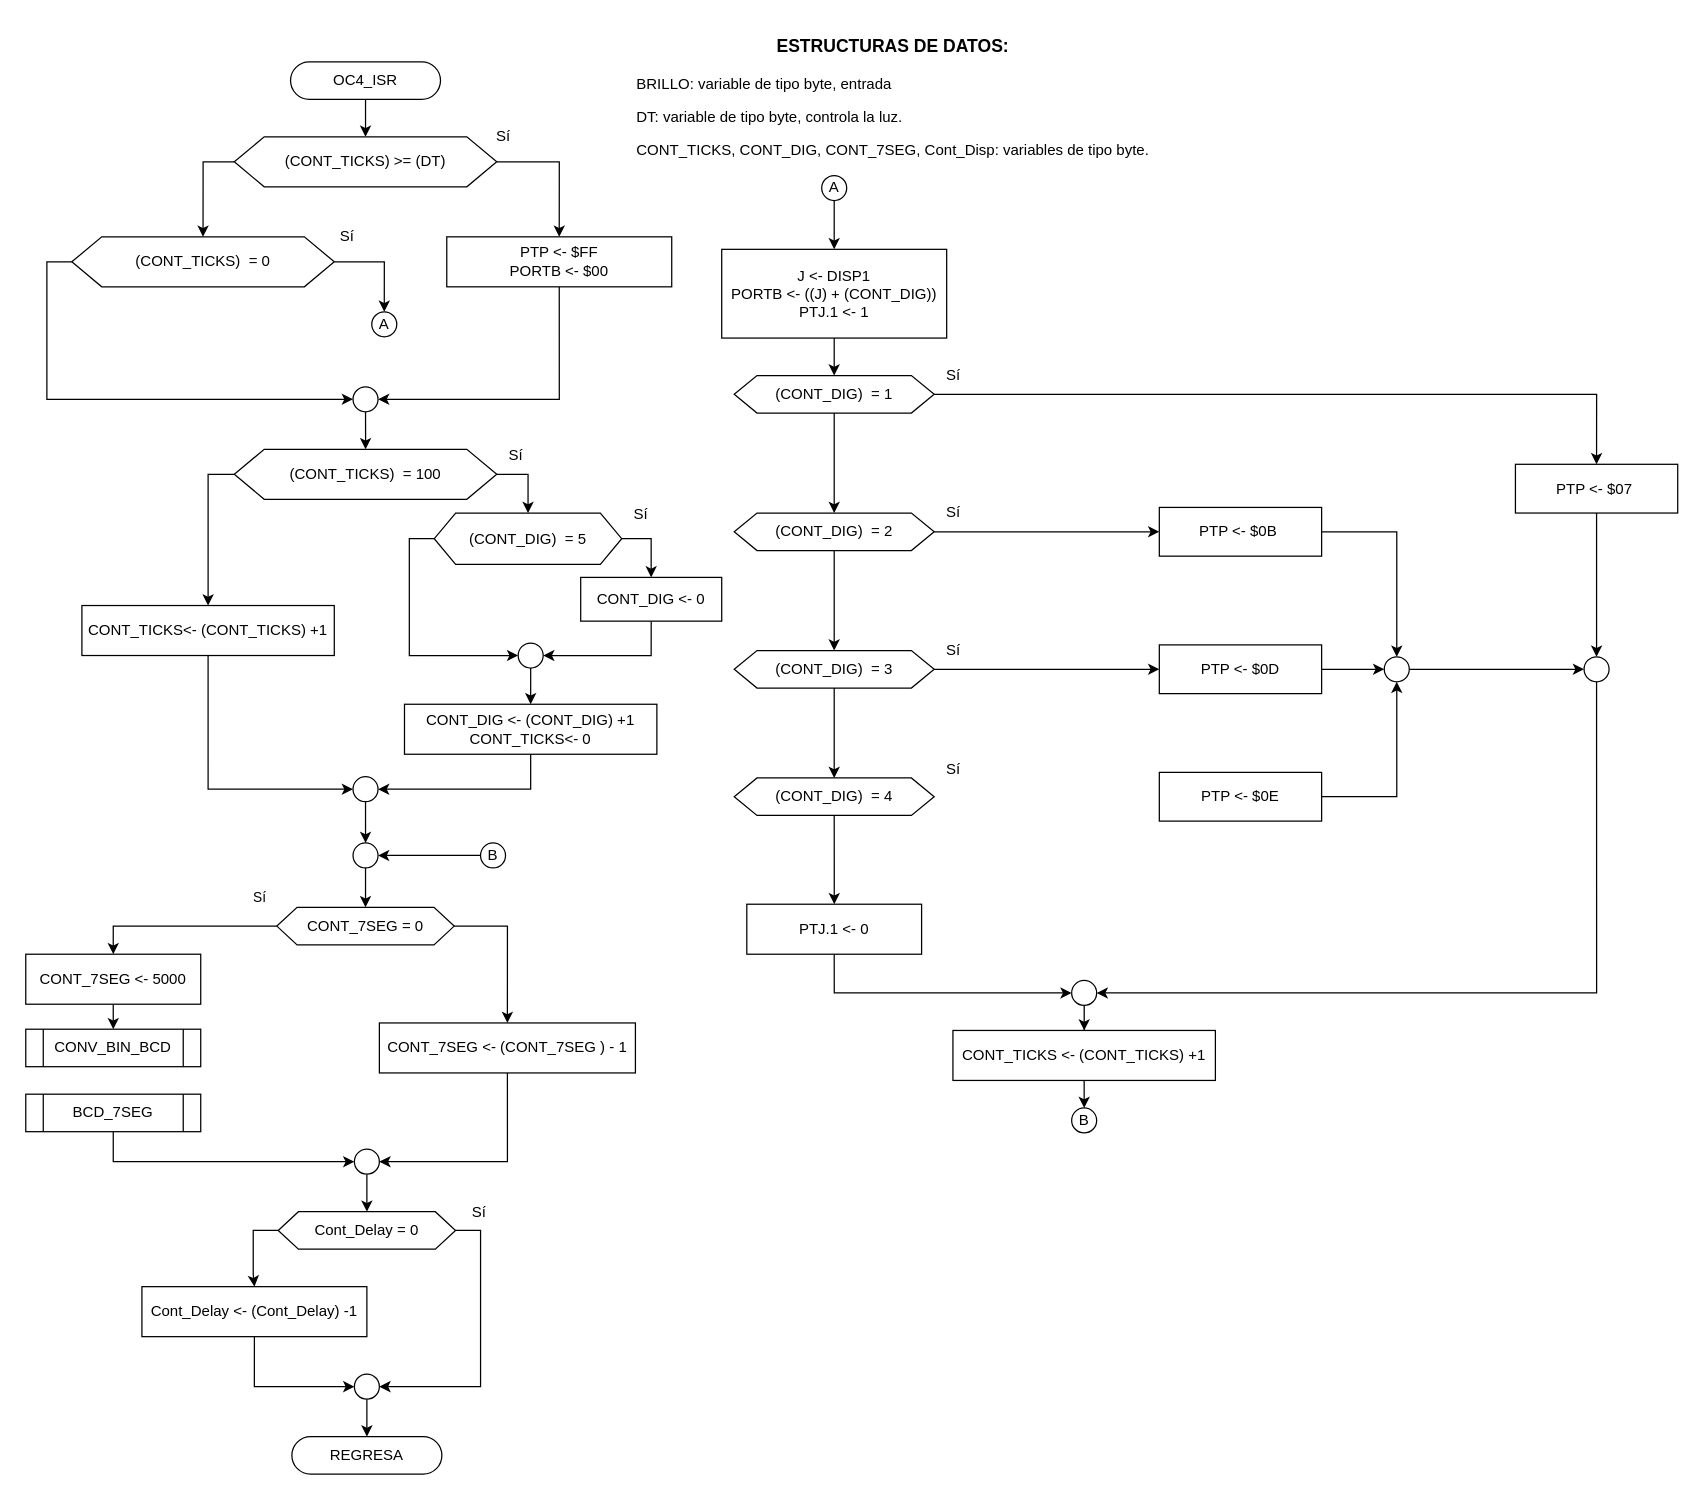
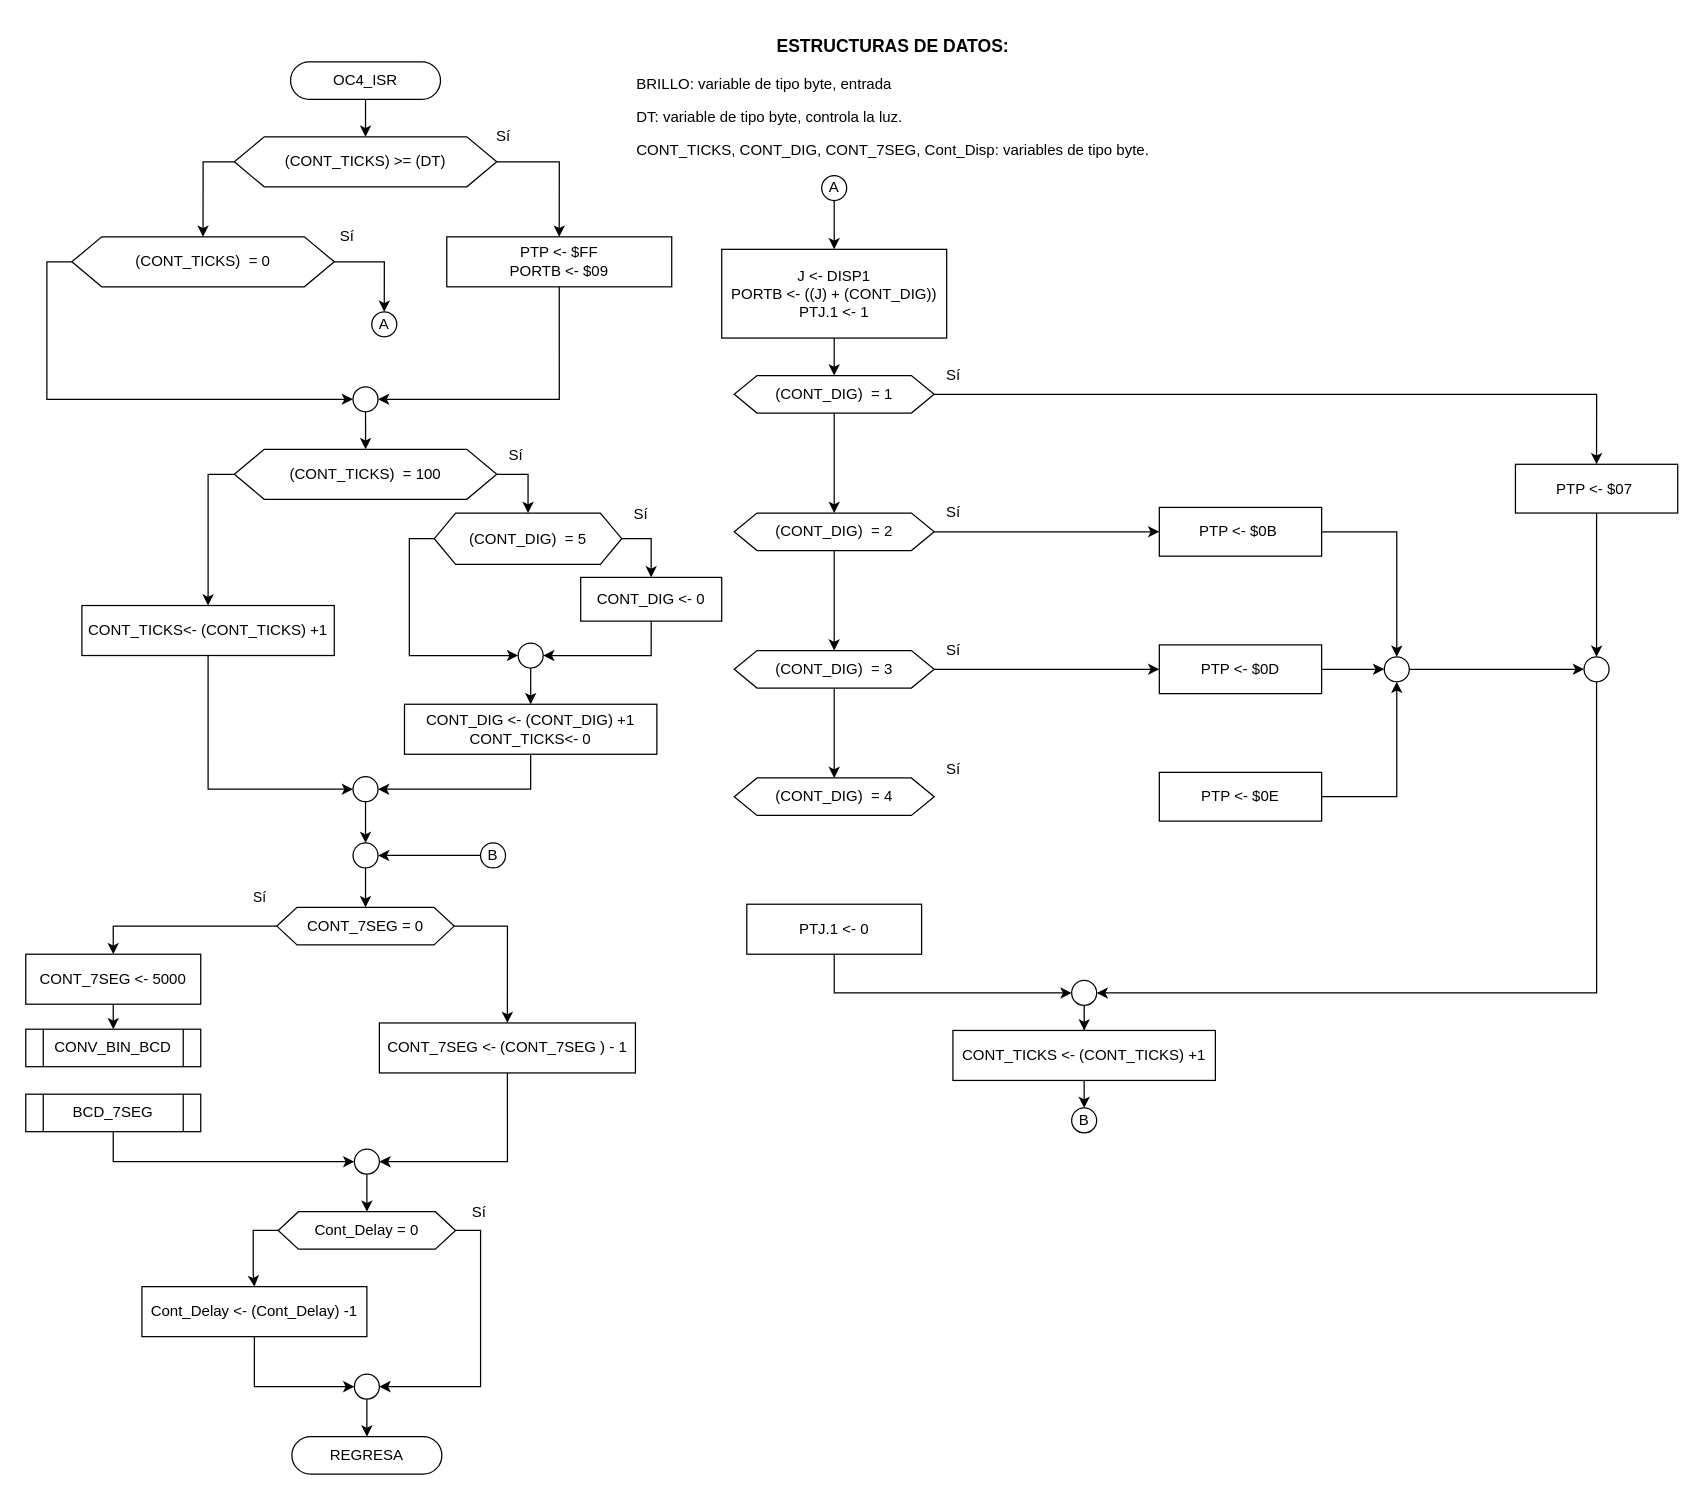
(559, 262) -> (559, 262)
(834, 856) -> none
